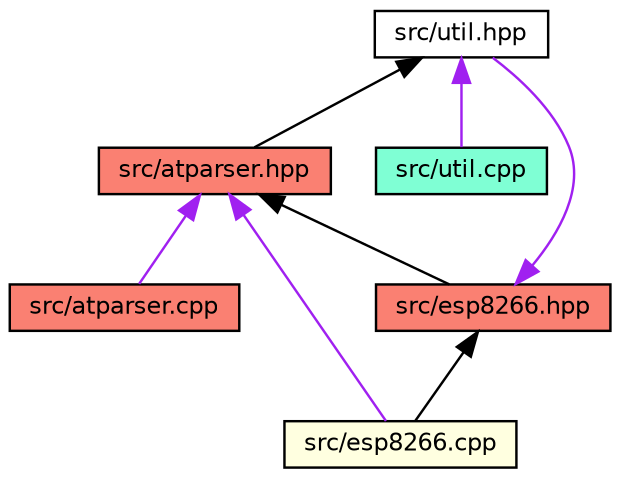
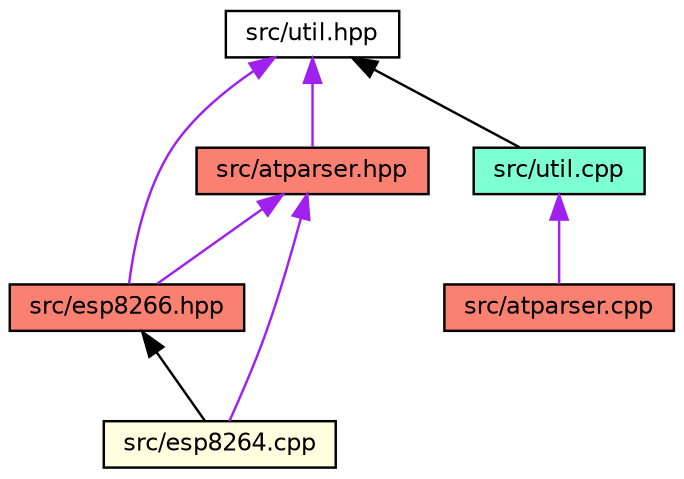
(327, 108) -> (313, 115)
(461, 115) -> (447, 108)
(571, 152) -> (164, 162)
(365, 245) -> (210, 246)
(162, 250) -> (559, 252)
(400, 444) -> (220, 444)
